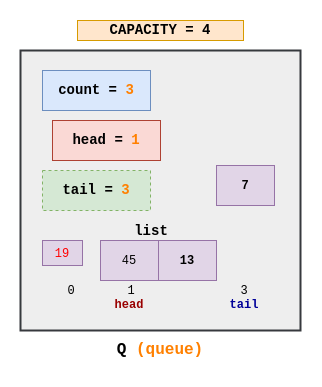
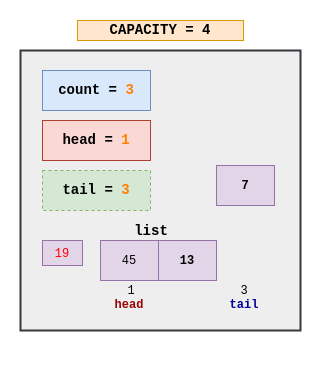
(107, 141) -> (97, 141)
(72, 291) -> none
(161, 351) -> none
